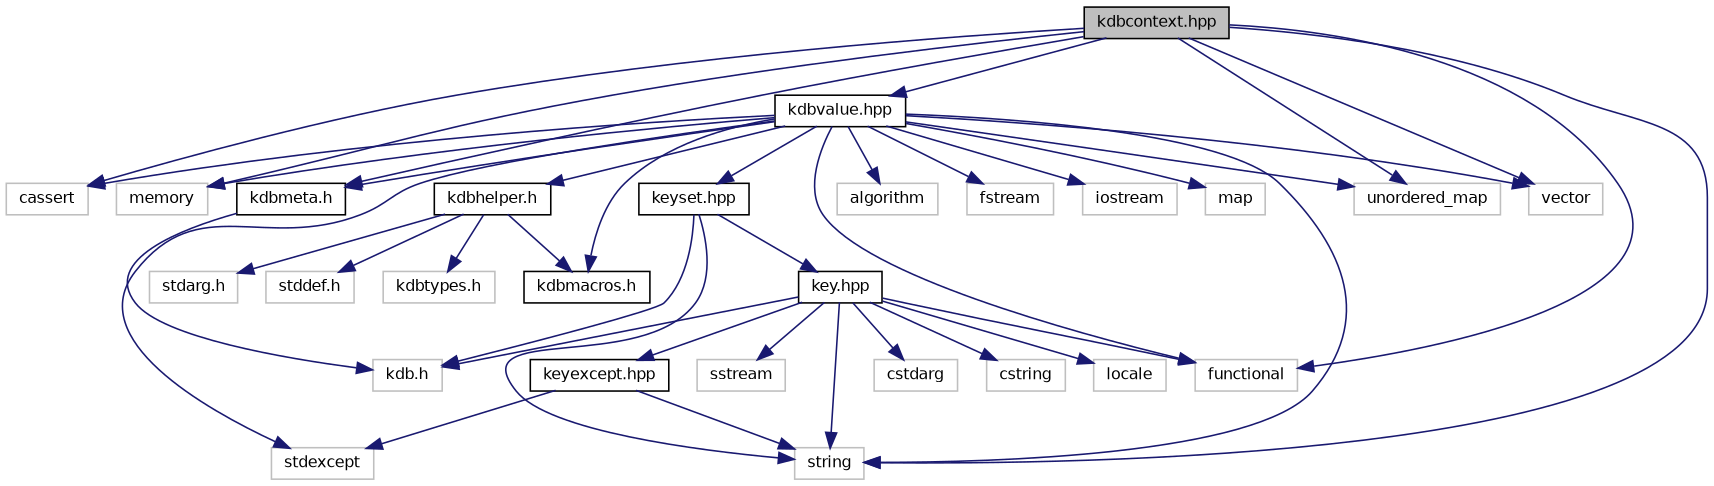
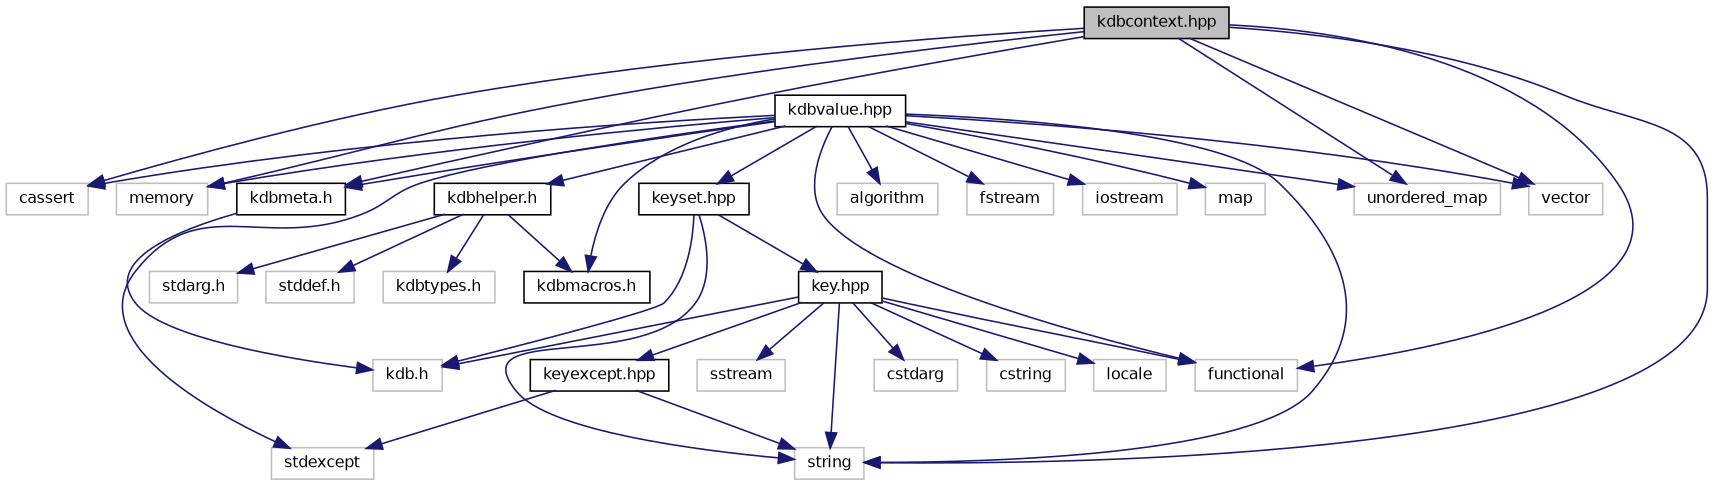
(1006, 65) -> none
